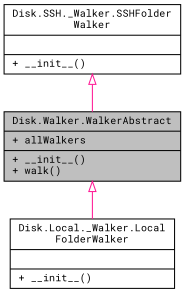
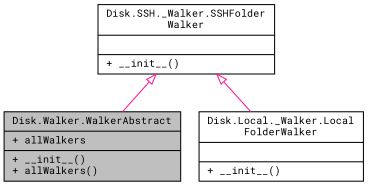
(37, 171) -> (56, 171)
(92, 205) -> (237, 97)
